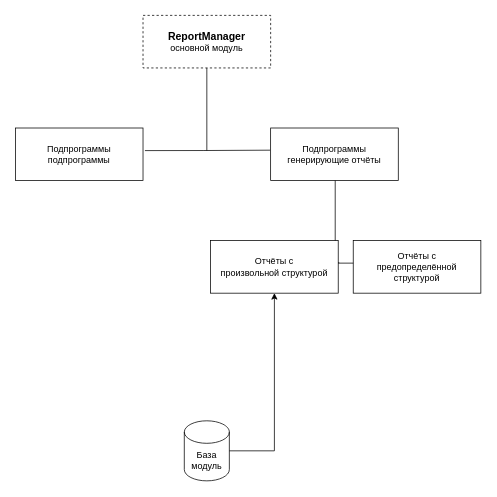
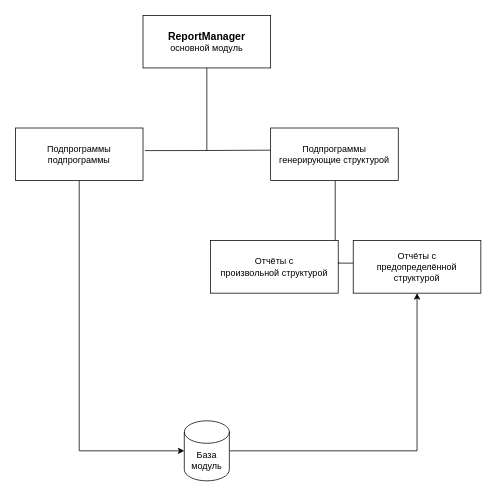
(207, 42) -> (207, 42)
(334, 154) -> (334, 154)
none -> (79, 365)
(274, 373) -> none
none -> (347, 450)
